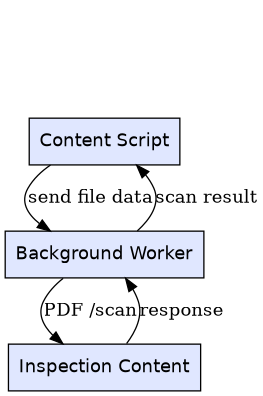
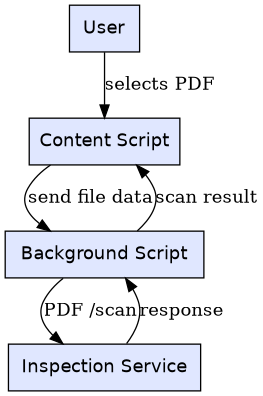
none -> (105, 29)
(105, 255) -> (105, 255)
(105, 368) -> (105, 368)
